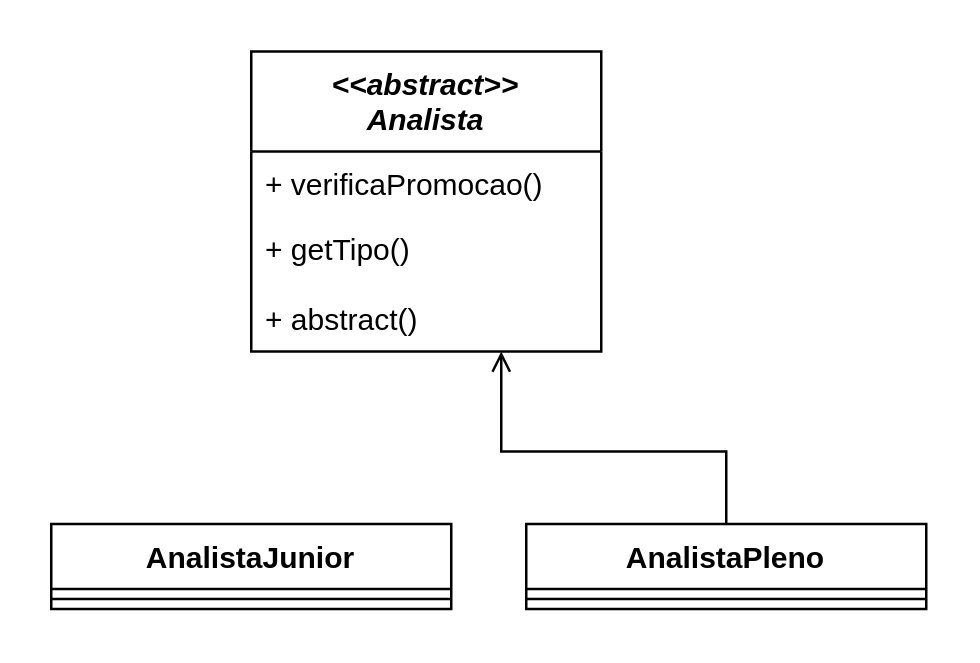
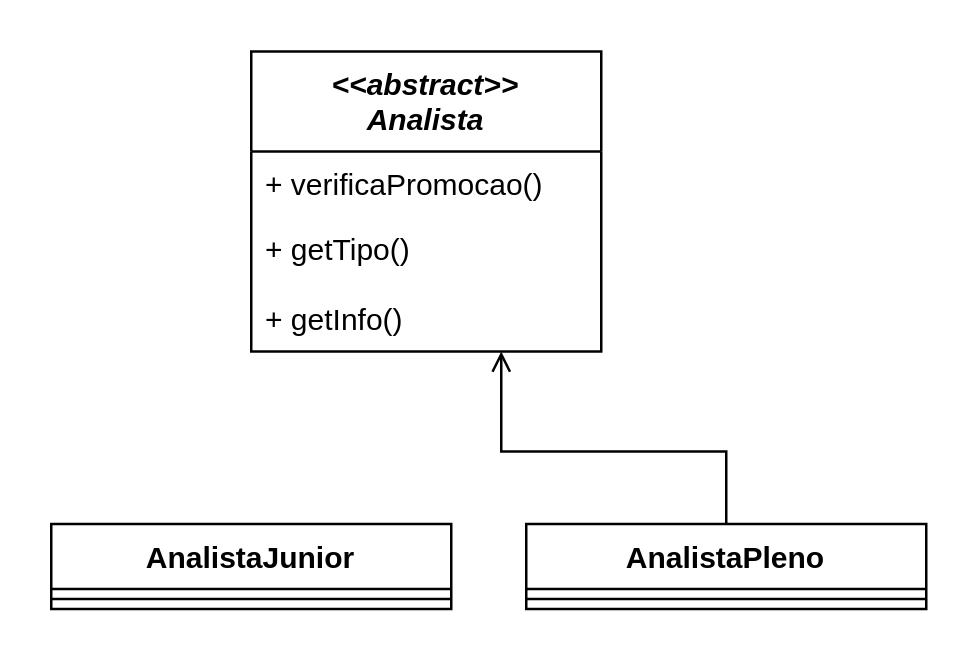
(362, 320) -> (354, 320)
